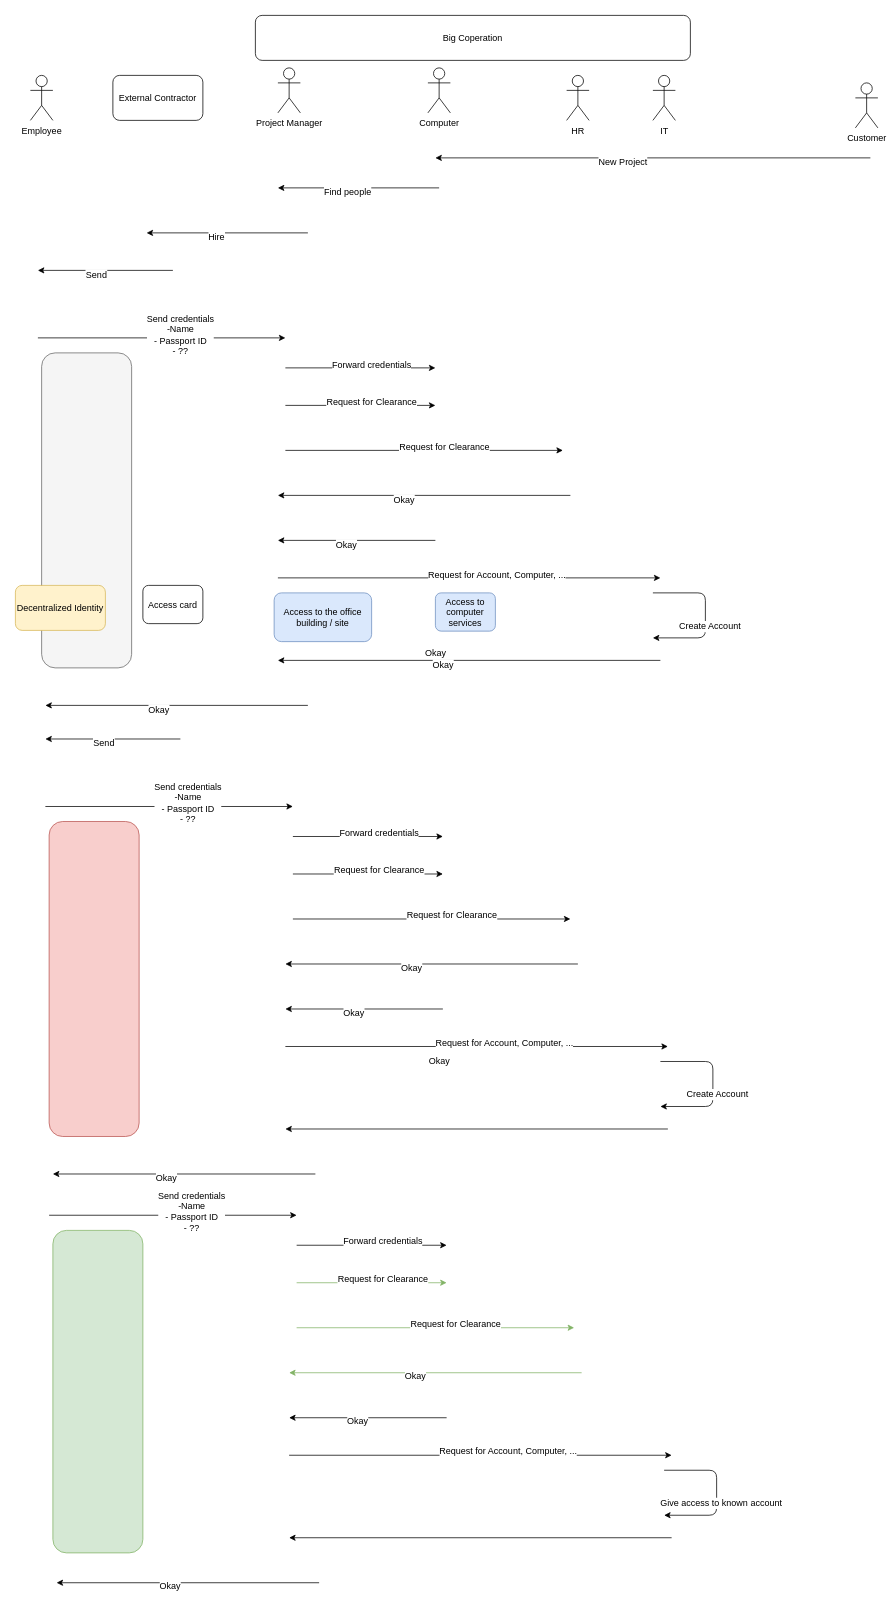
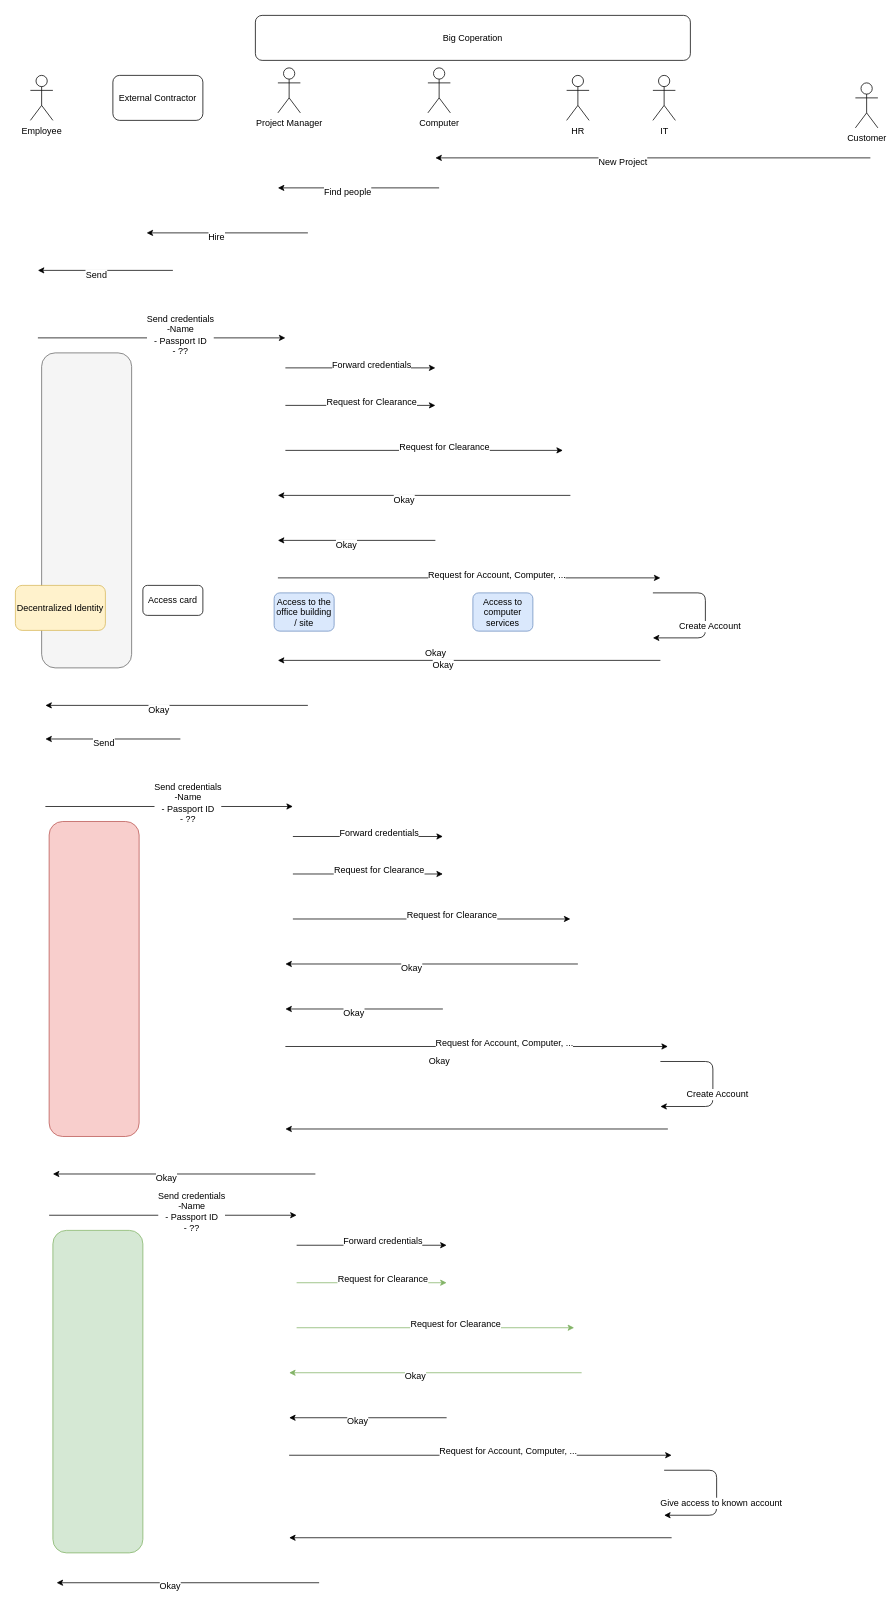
(173, 605) -> (173, 600)
(465, 612) -> (503, 612)
(323, 617) -> (304, 612)
